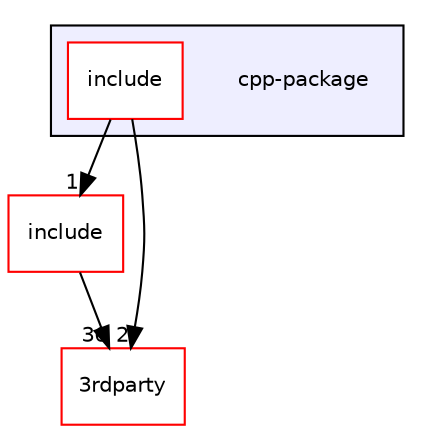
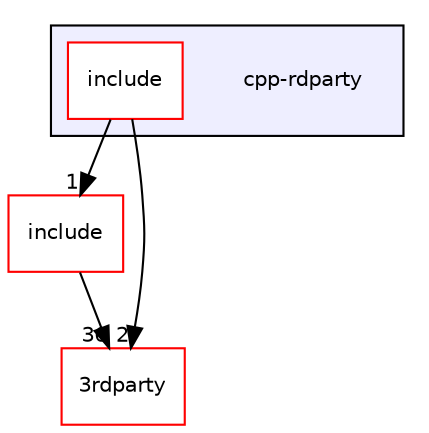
(304, 81) -> (304, 81)
